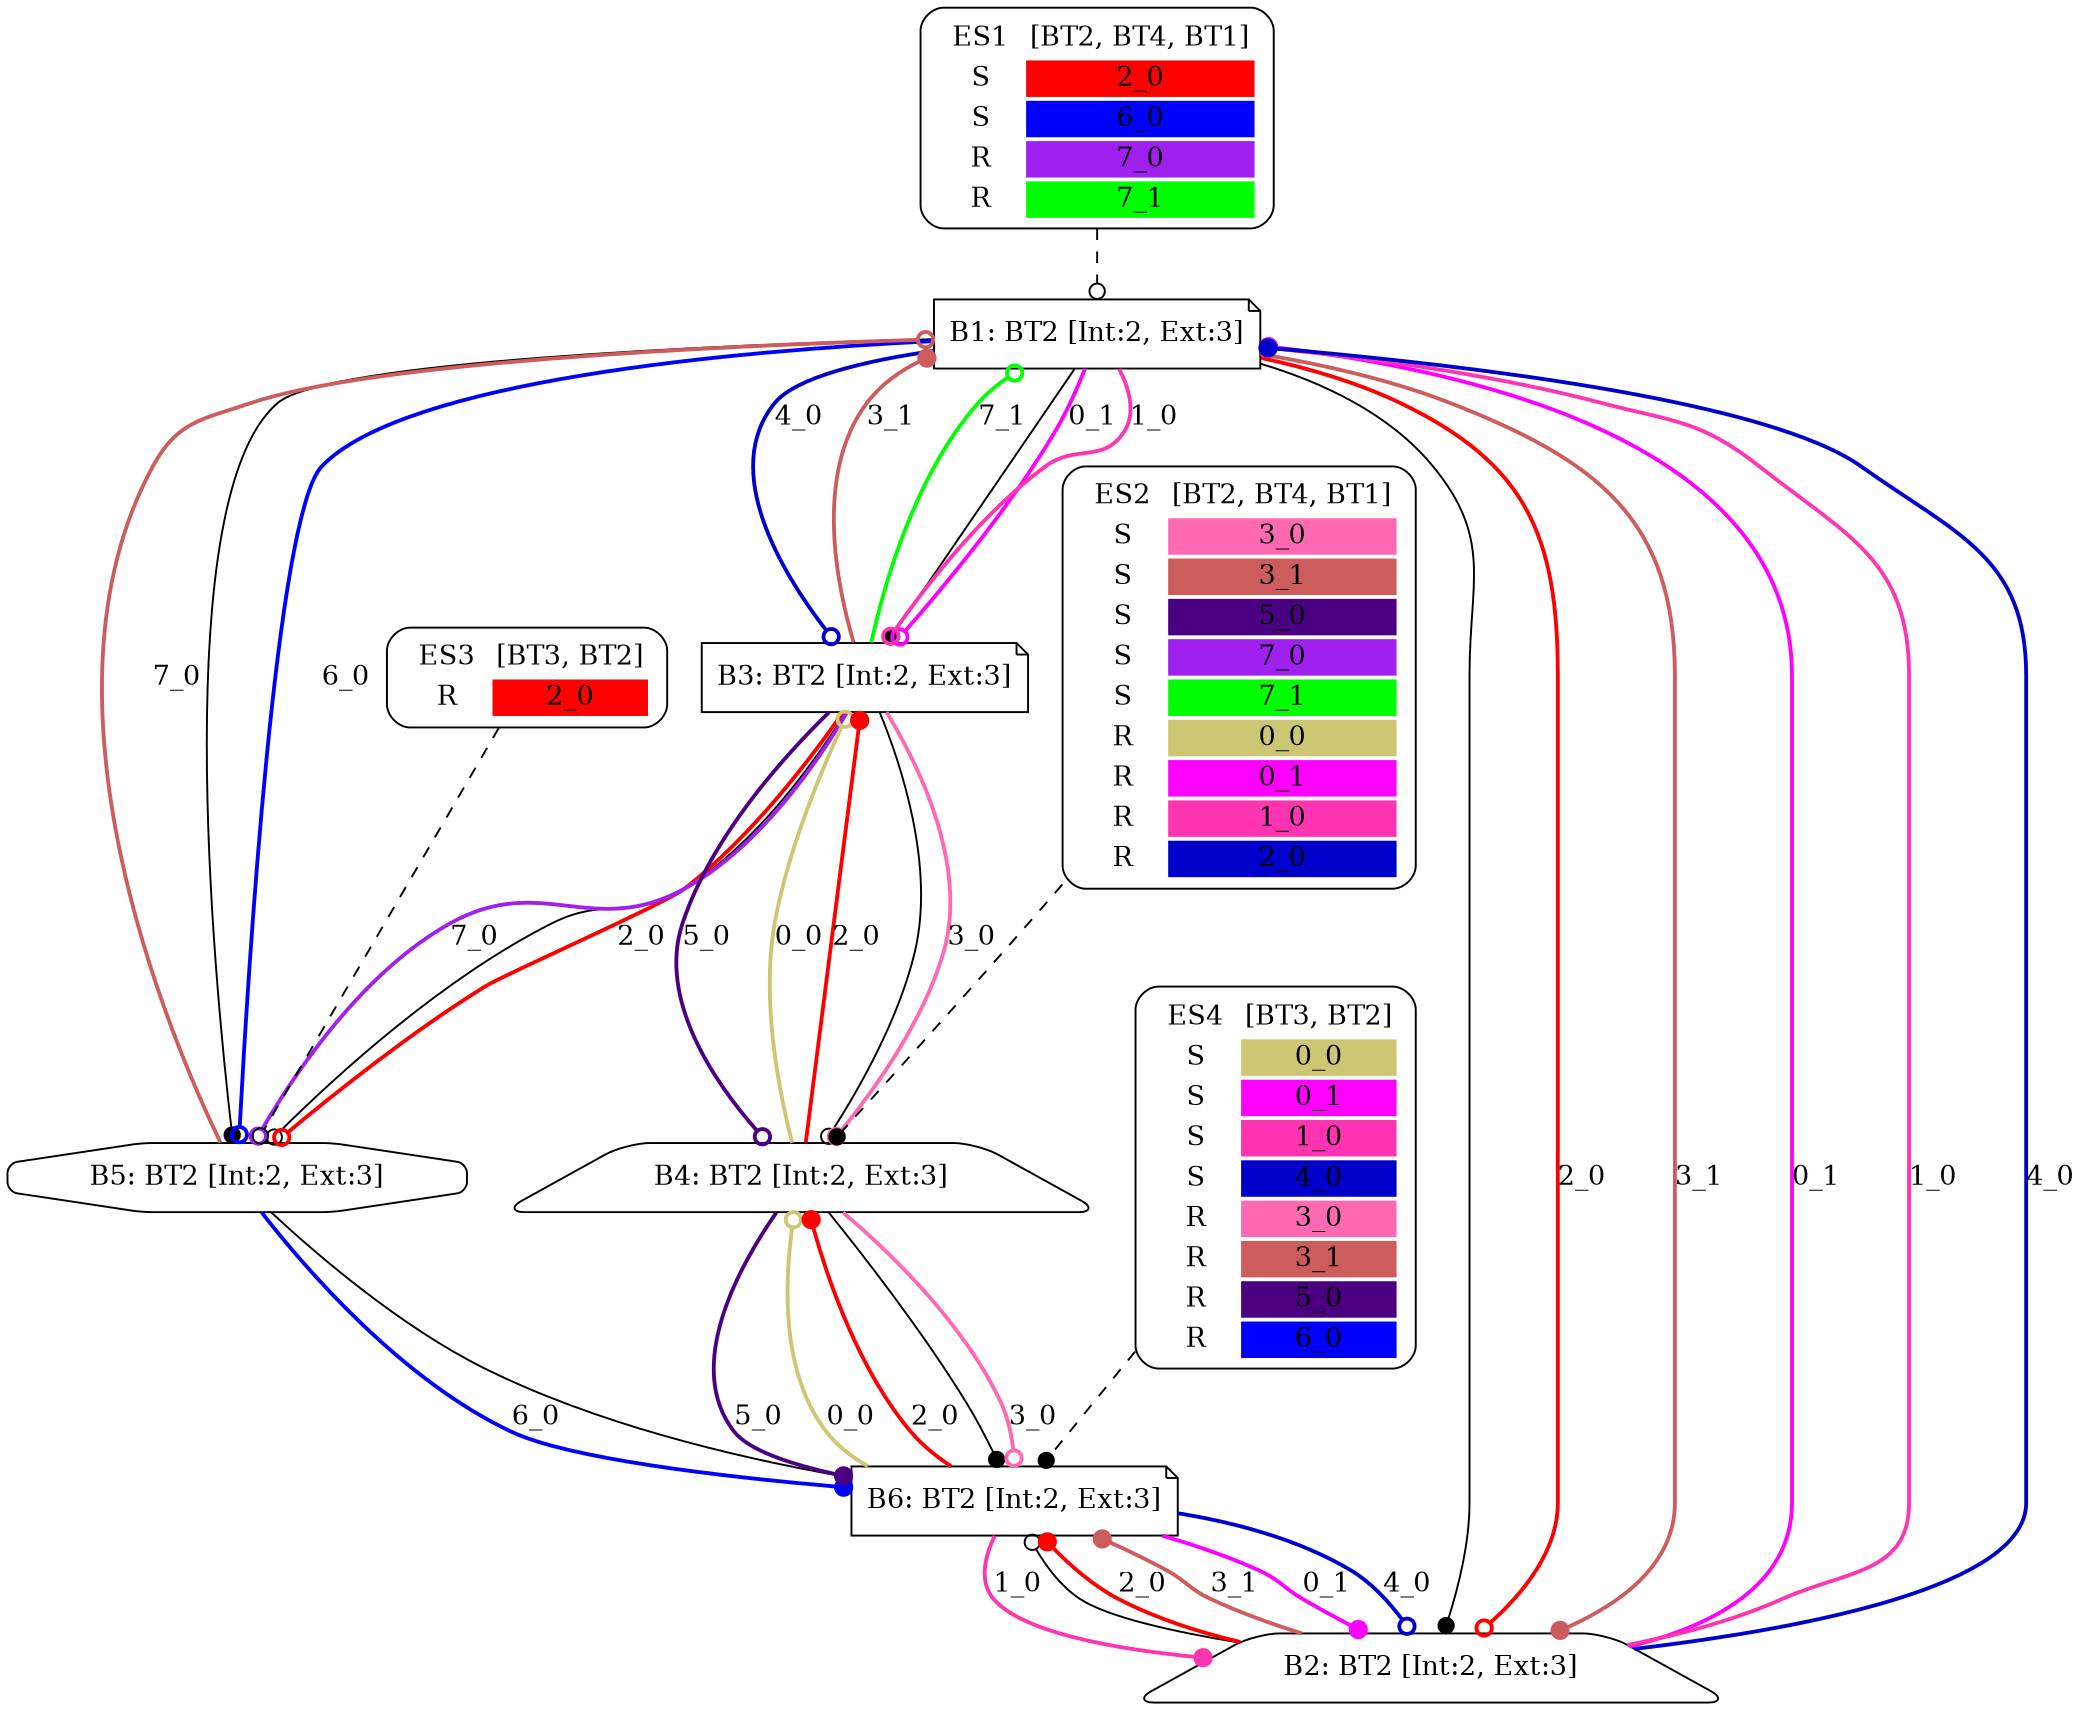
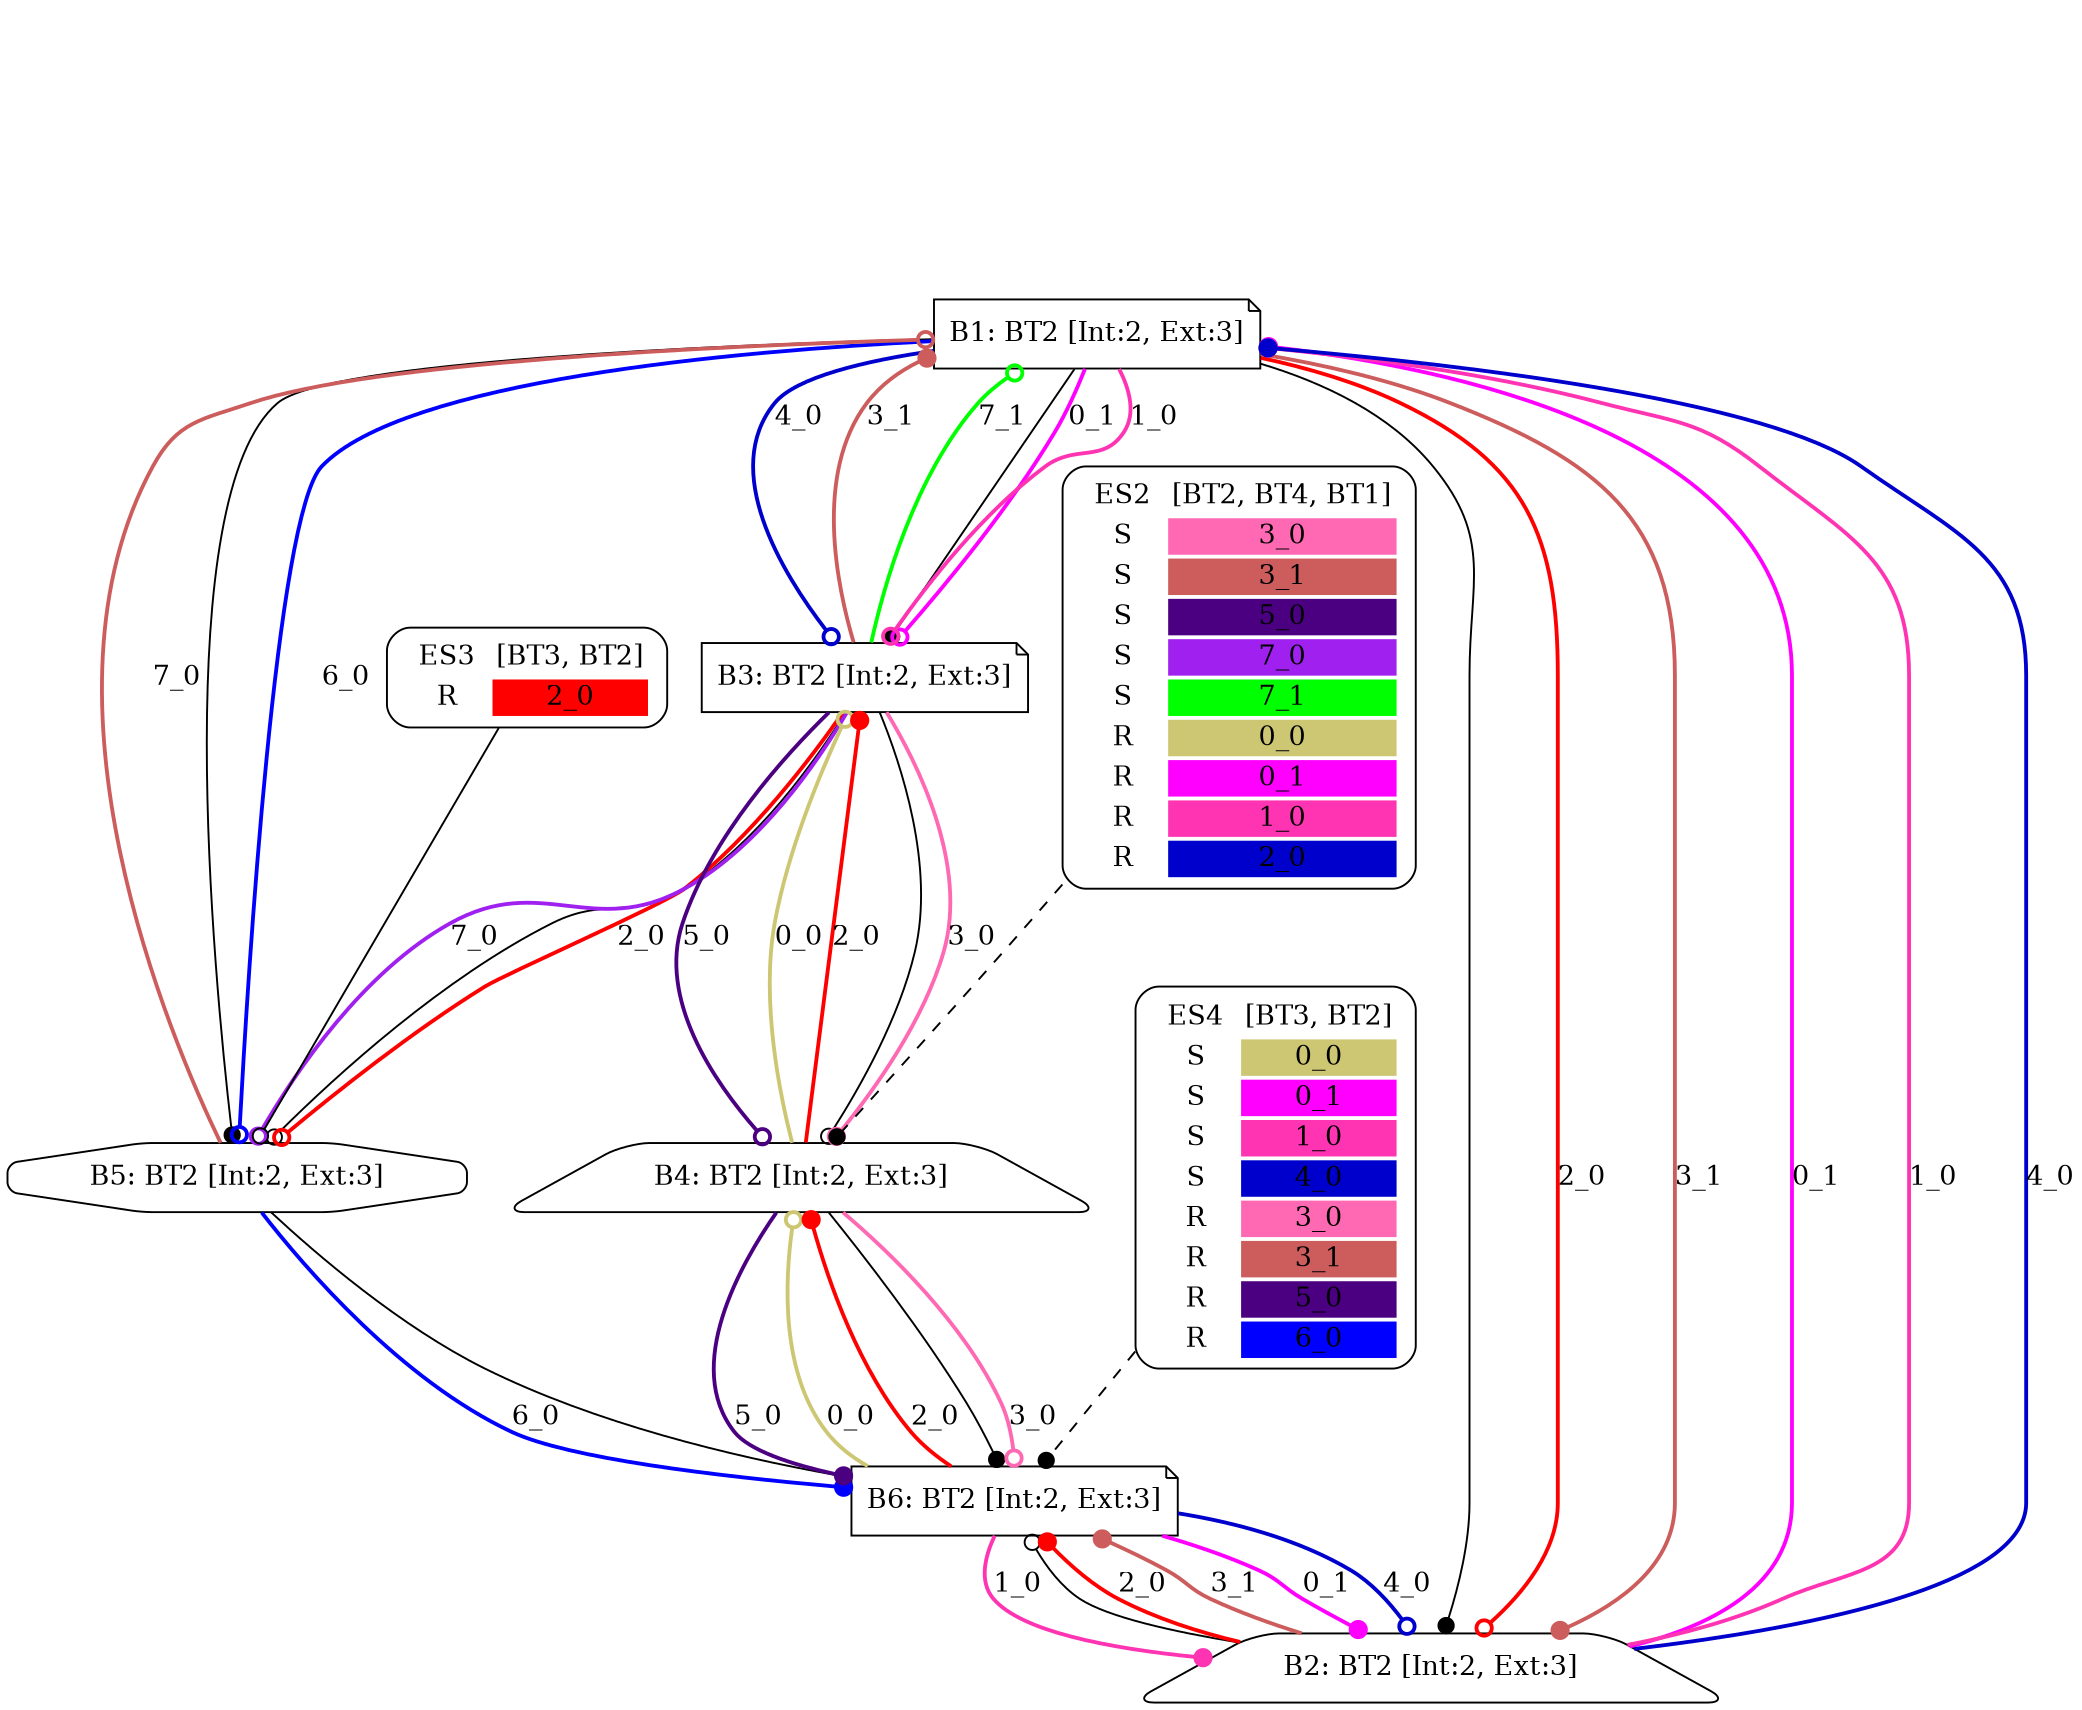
(1097, 118) -> none
(382, 929) -> (382, 929)
